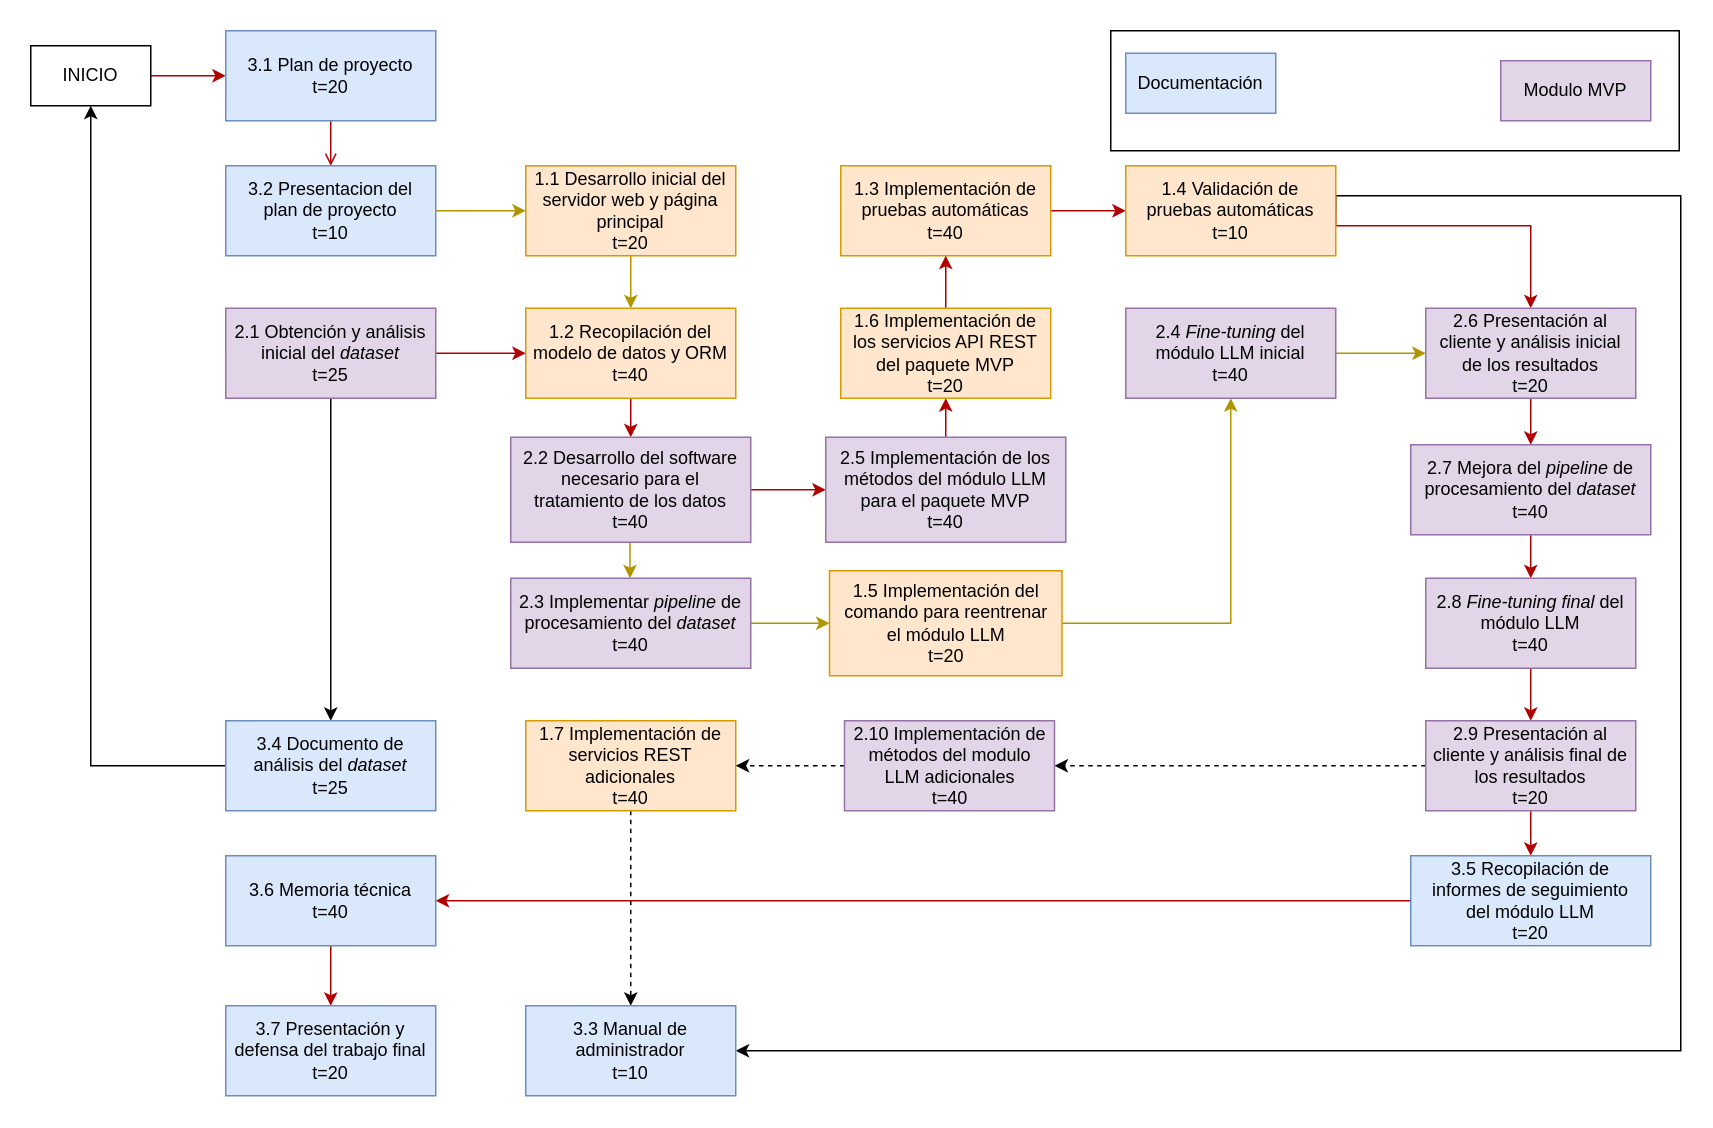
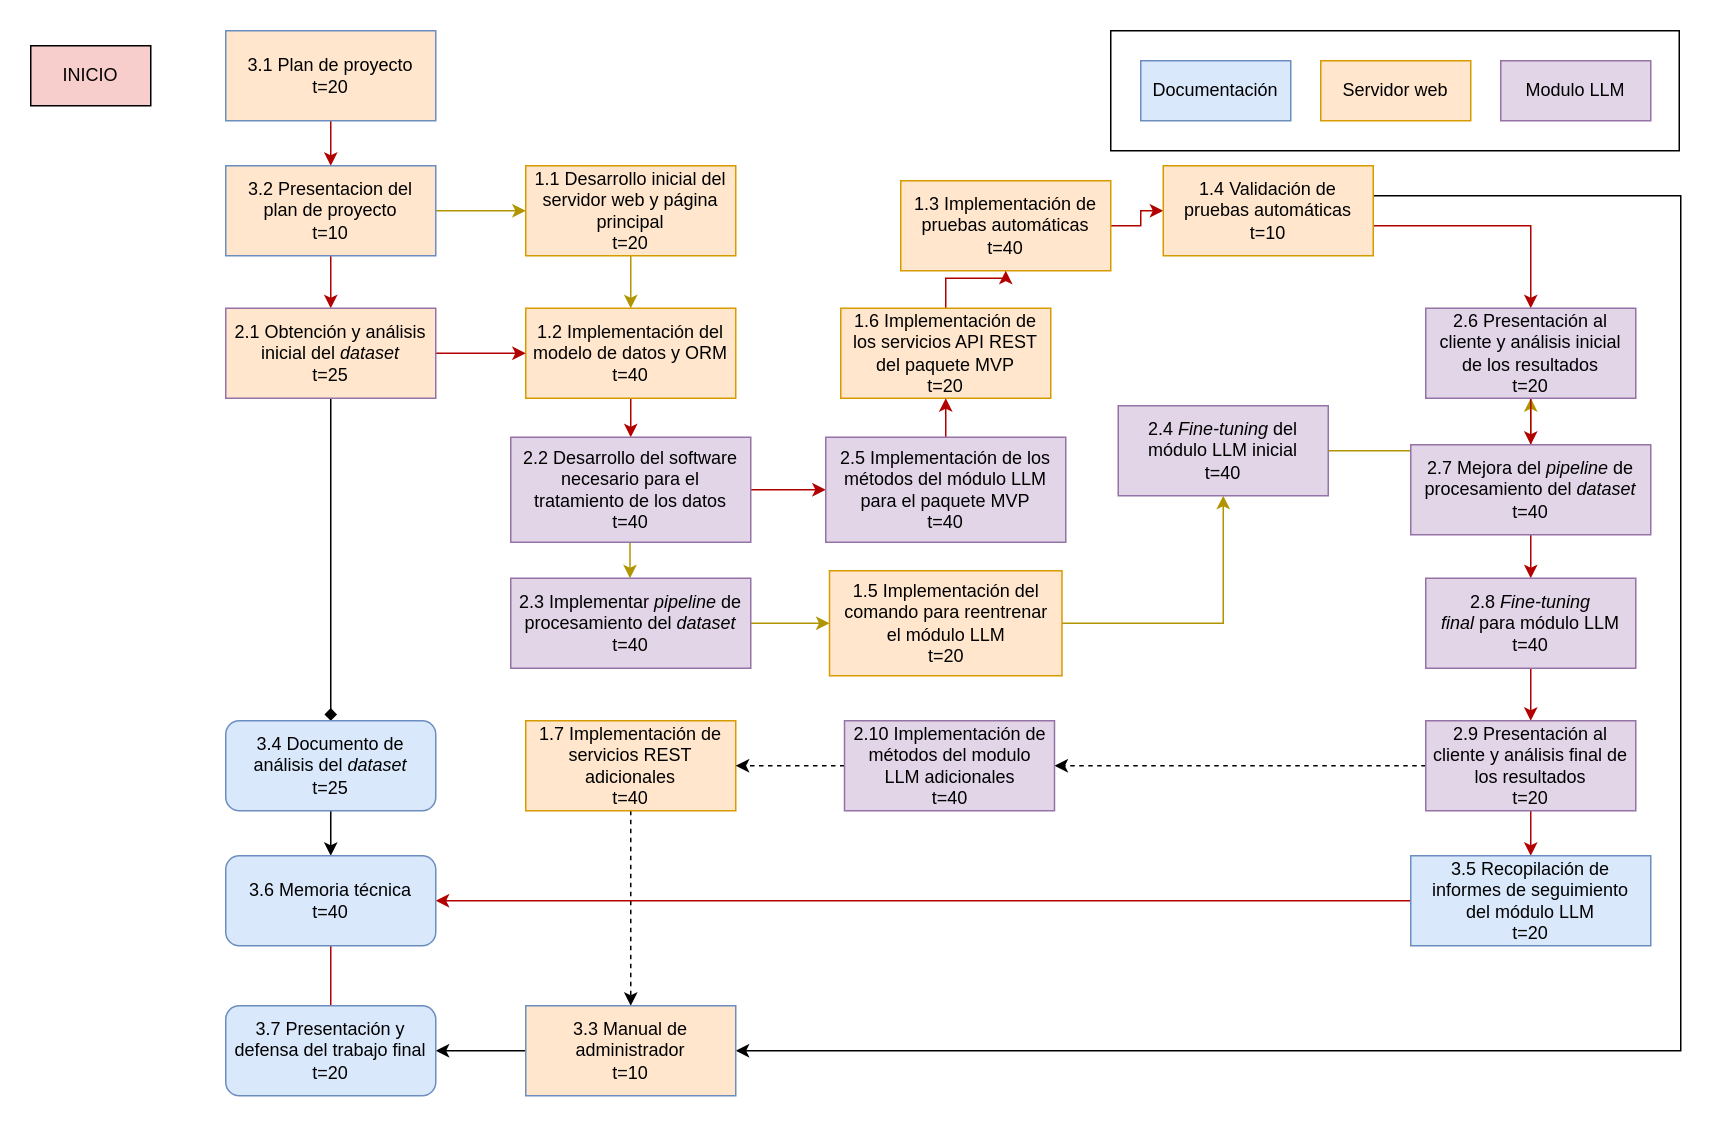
(91, 76) -> (91, 76)
(183, 76) -> none
(331, 76) -> (331, 76)
(1201, 83) -> (1216, 91)
none -> (1396, 91)
(1576, 91) -> (1576, 91)
(331, 156) -> (331, 154)
(331, 211) -> (331, 211)
(946, 211) -> (1006, 226)
(1231, 211) -> (1268, 211)
none -> (331, 284)
(331, 353) -> (331, 353)
(631, 353) -> (631, 353)
(1231, 353) -> (1223, 451)
(91, 509) -> (331, 839)
(1531, 623) -> (1531, 623)
(331, 709) -> (331, 708)
(331, 766) -> (331, 766)
(331, 901) -> (331, 901)
(331, 994) -> (331, 998)
(331, 1051) -> (331, 1051)
none -> (486, 1051)
(631, 1051) -> (631, 1051)
